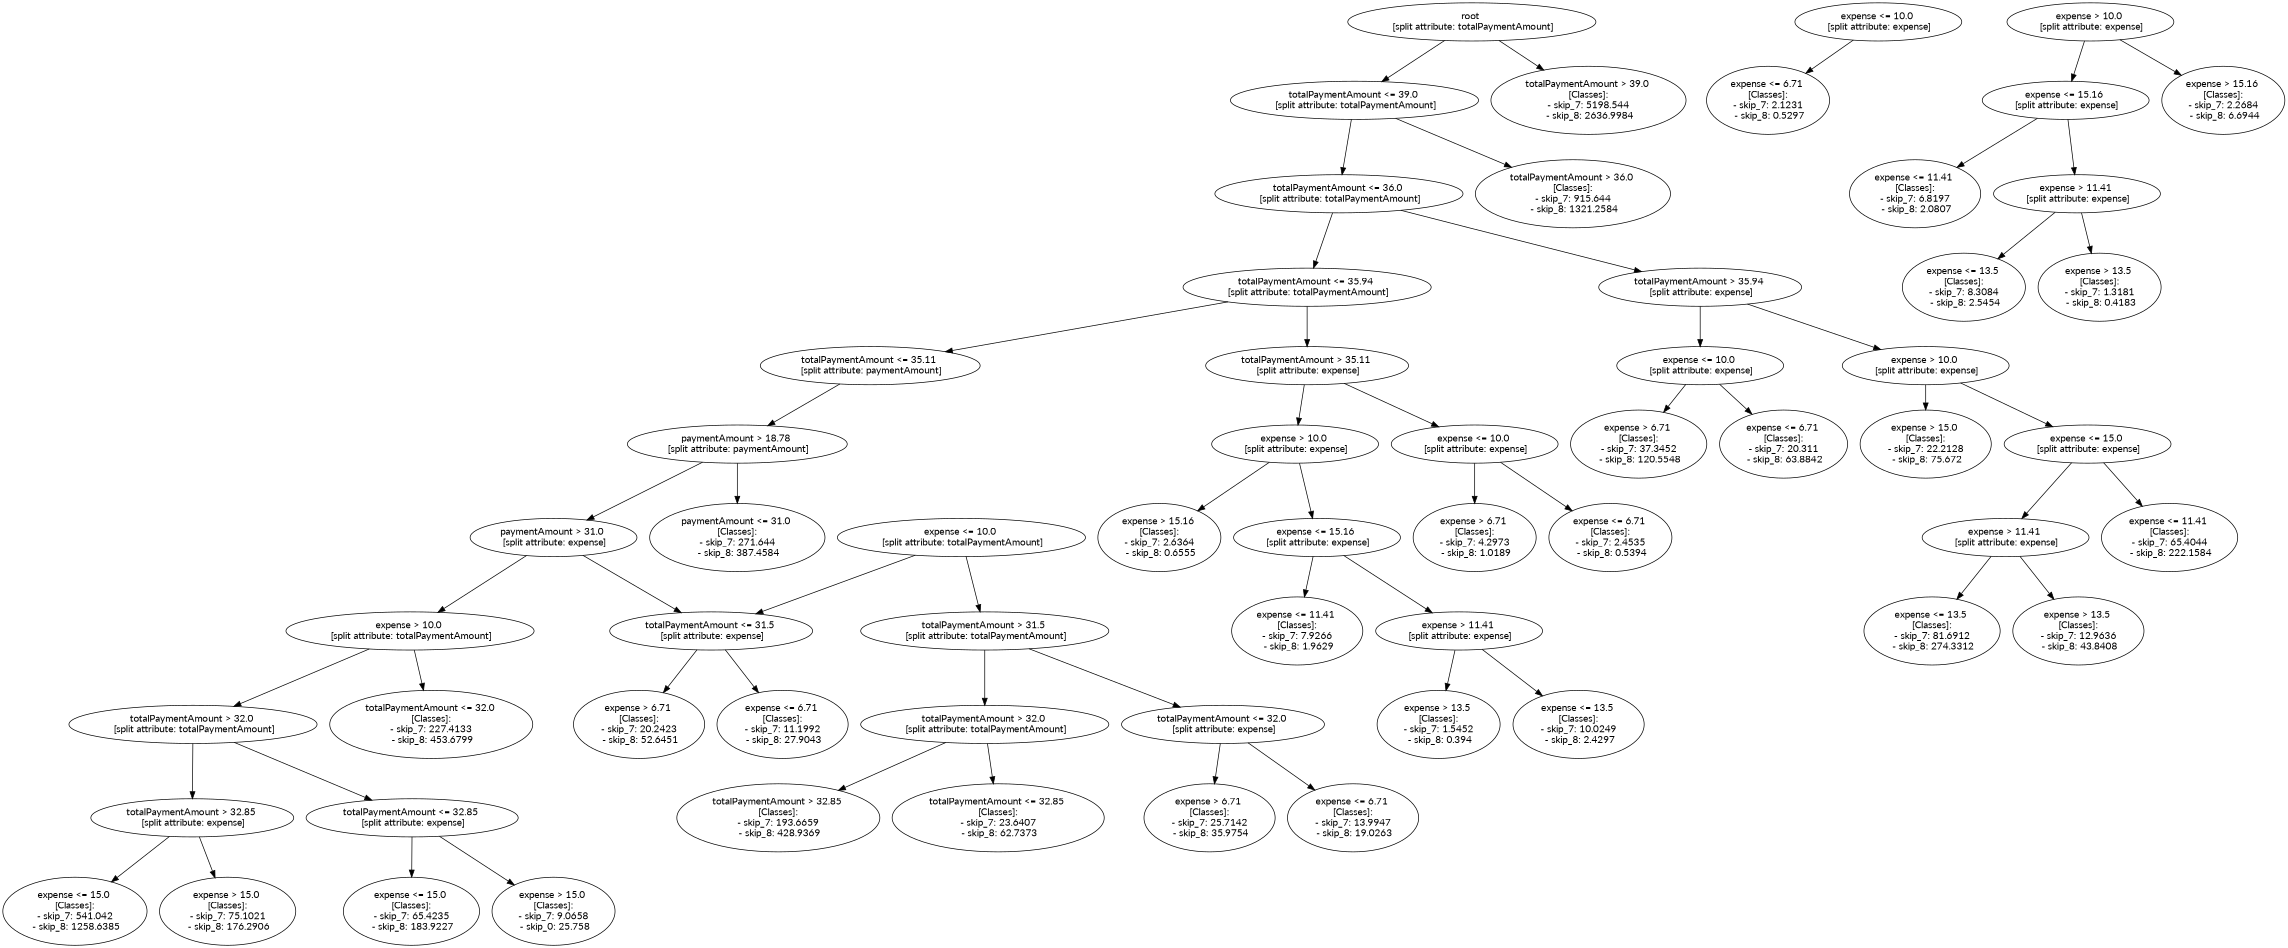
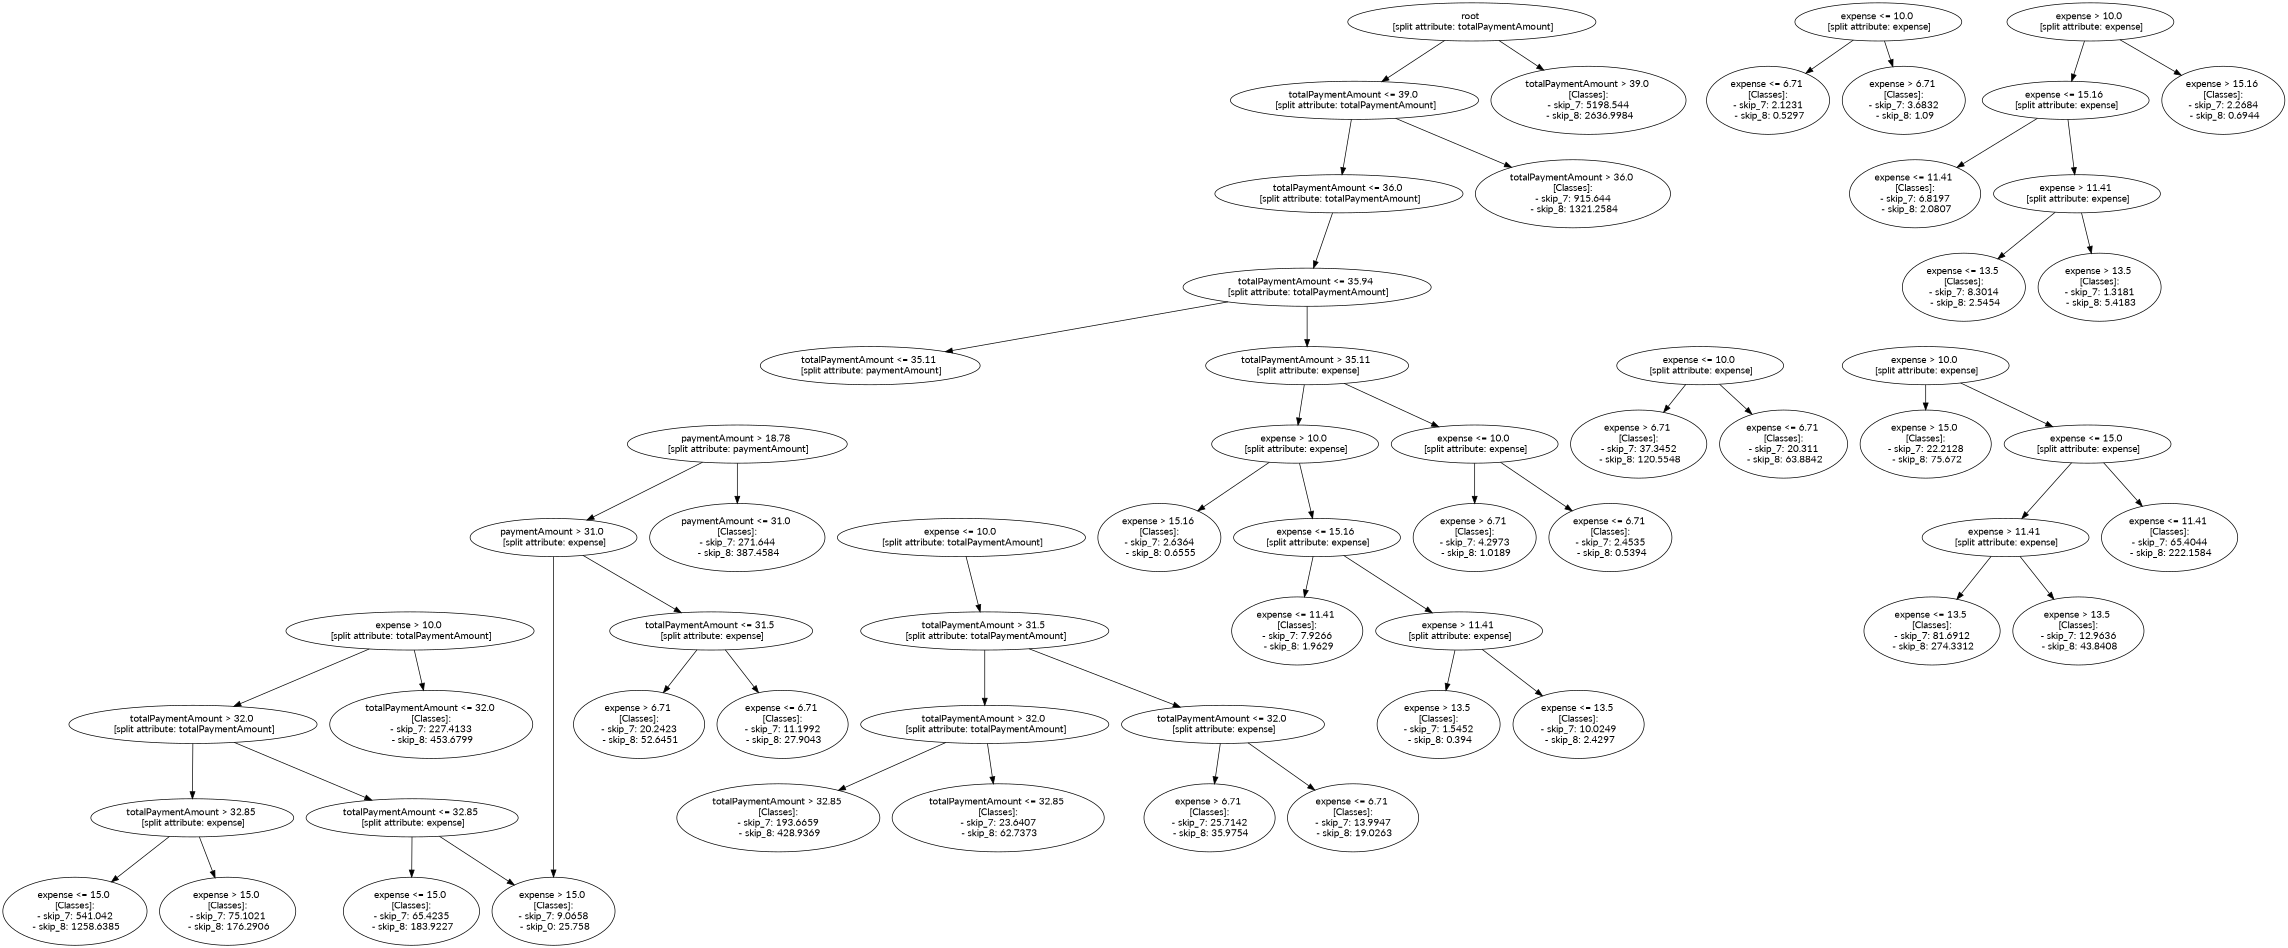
none -> (1904, 100)
(2223, 100) -> (2223, 100)
(1700, 287) -> none
(1964, 287) -> (1964, 287)
(2100, 287) -> (2100, 287)
(807, 403) -> none
(485, 582) -> (554, 713)
(839, 583) -> none
